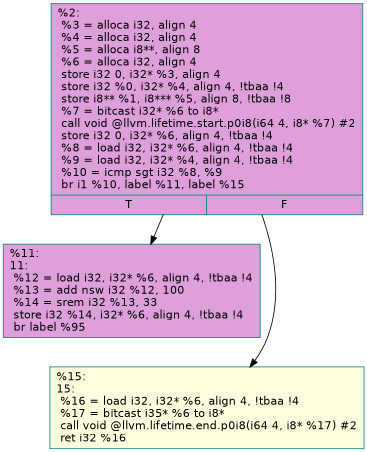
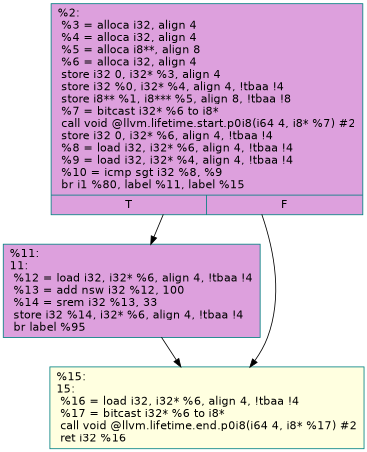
(151, 185) -> (151, 185)
none -> (169, 349)
(141, 414) -> (141, 414)
